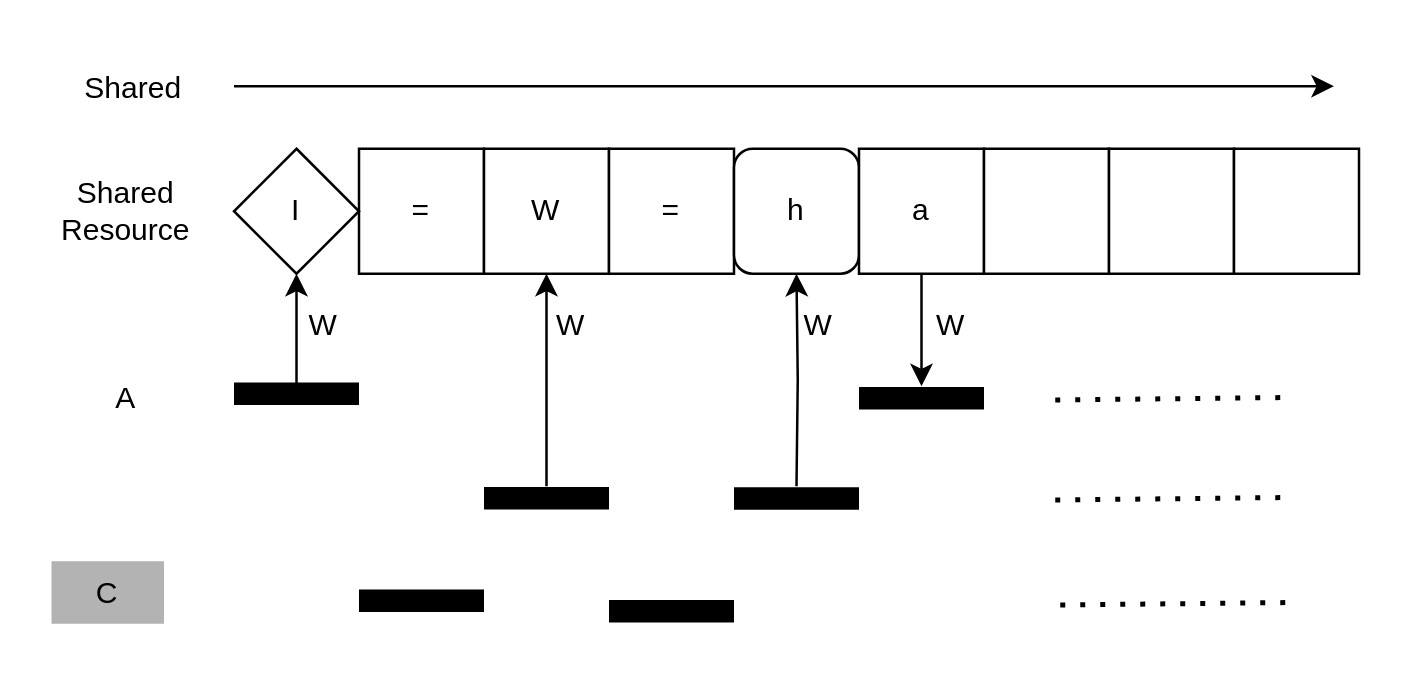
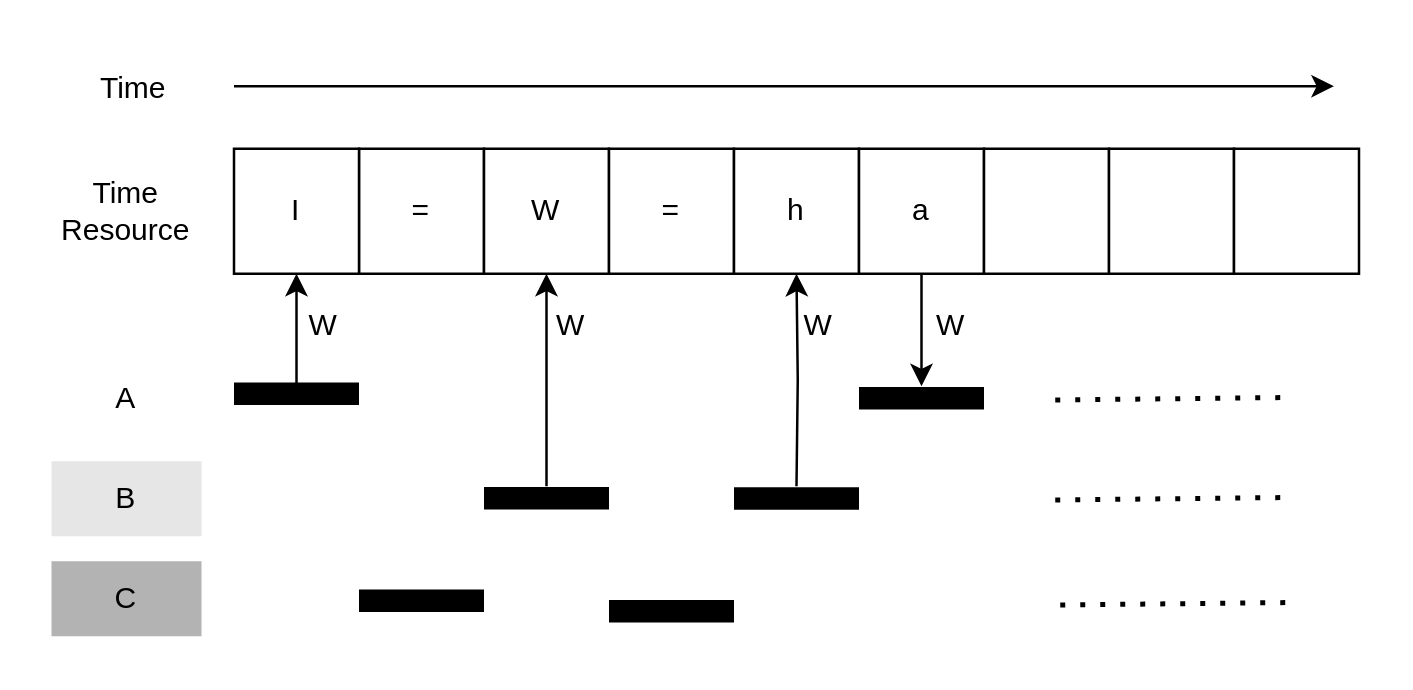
(134, 89) -> (134, 89)
(126, 211) -> (126, 211)
(296, 211) -> (296, 211)
(796, 211) -> (796, 211)
none -> (126, 499)
(108, 593) -> (126, 599)
